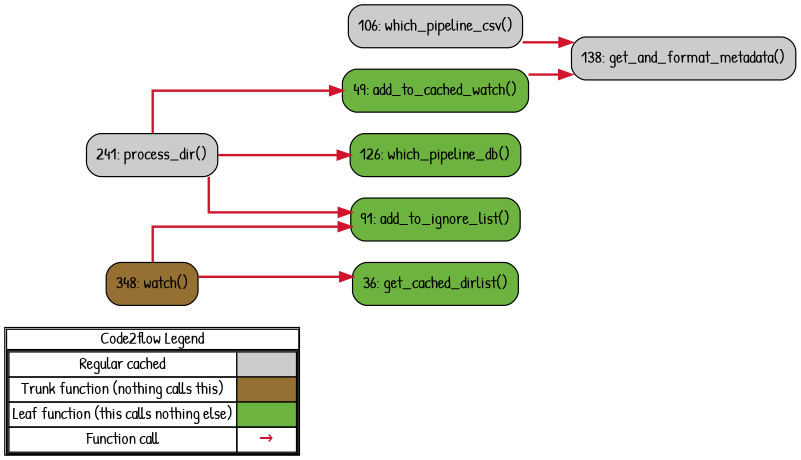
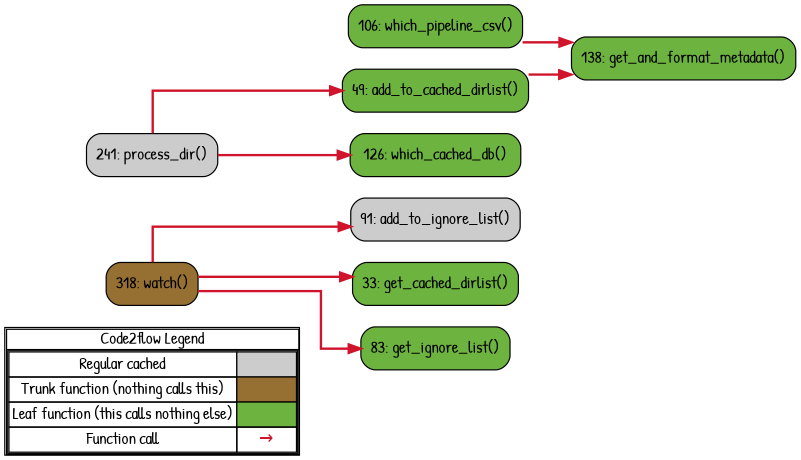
(435, 26) -> (435, 26)
(684, 58) -> (684, 58)
(435, 91) -> (435, 91)
(435, 155) -> (435, 155)
(256, 212) -> none
(435, 220) -> (435, 220)
(152, 284) -> (152, 284)
(435, 284) -> (435, 284)
none -> (435, 348)
